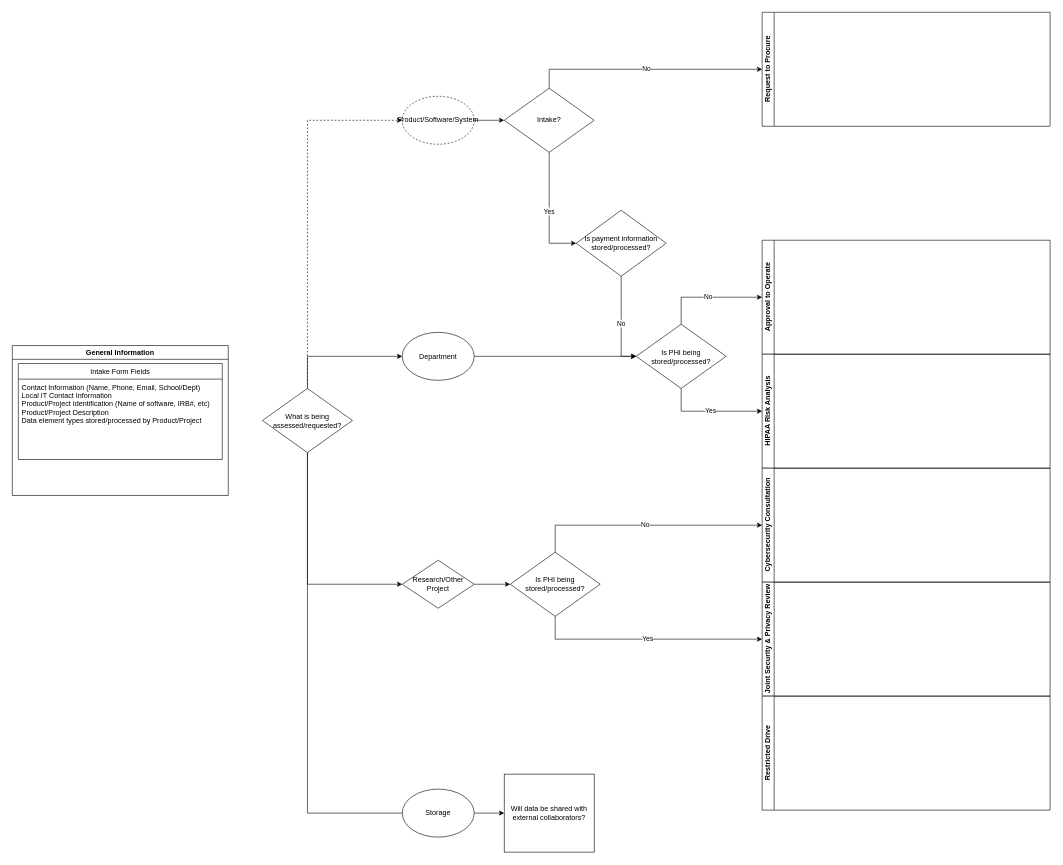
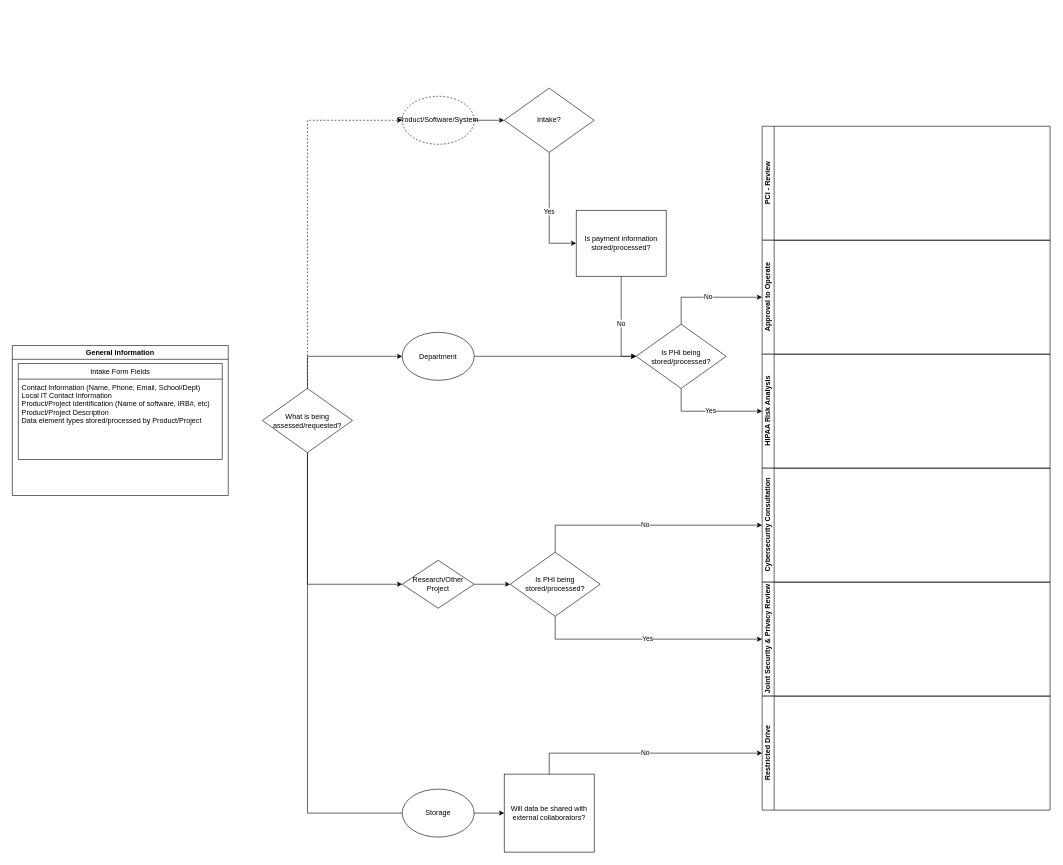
(646, 69) -> none
(906, 69) -> none
none -> (906, 183)
(621, 243) -> (621, 243)
none -> (645, 753)
